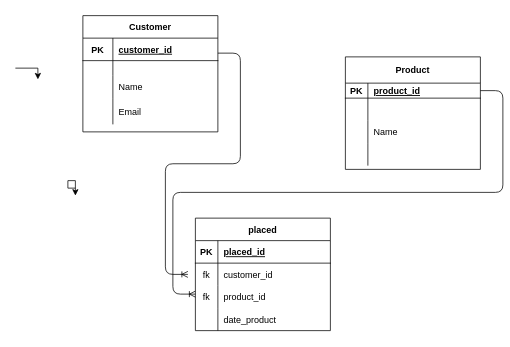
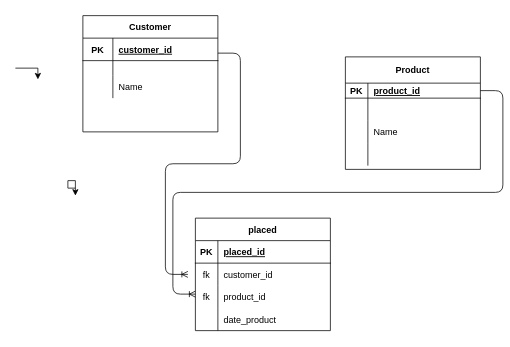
(165, 111) -> none
